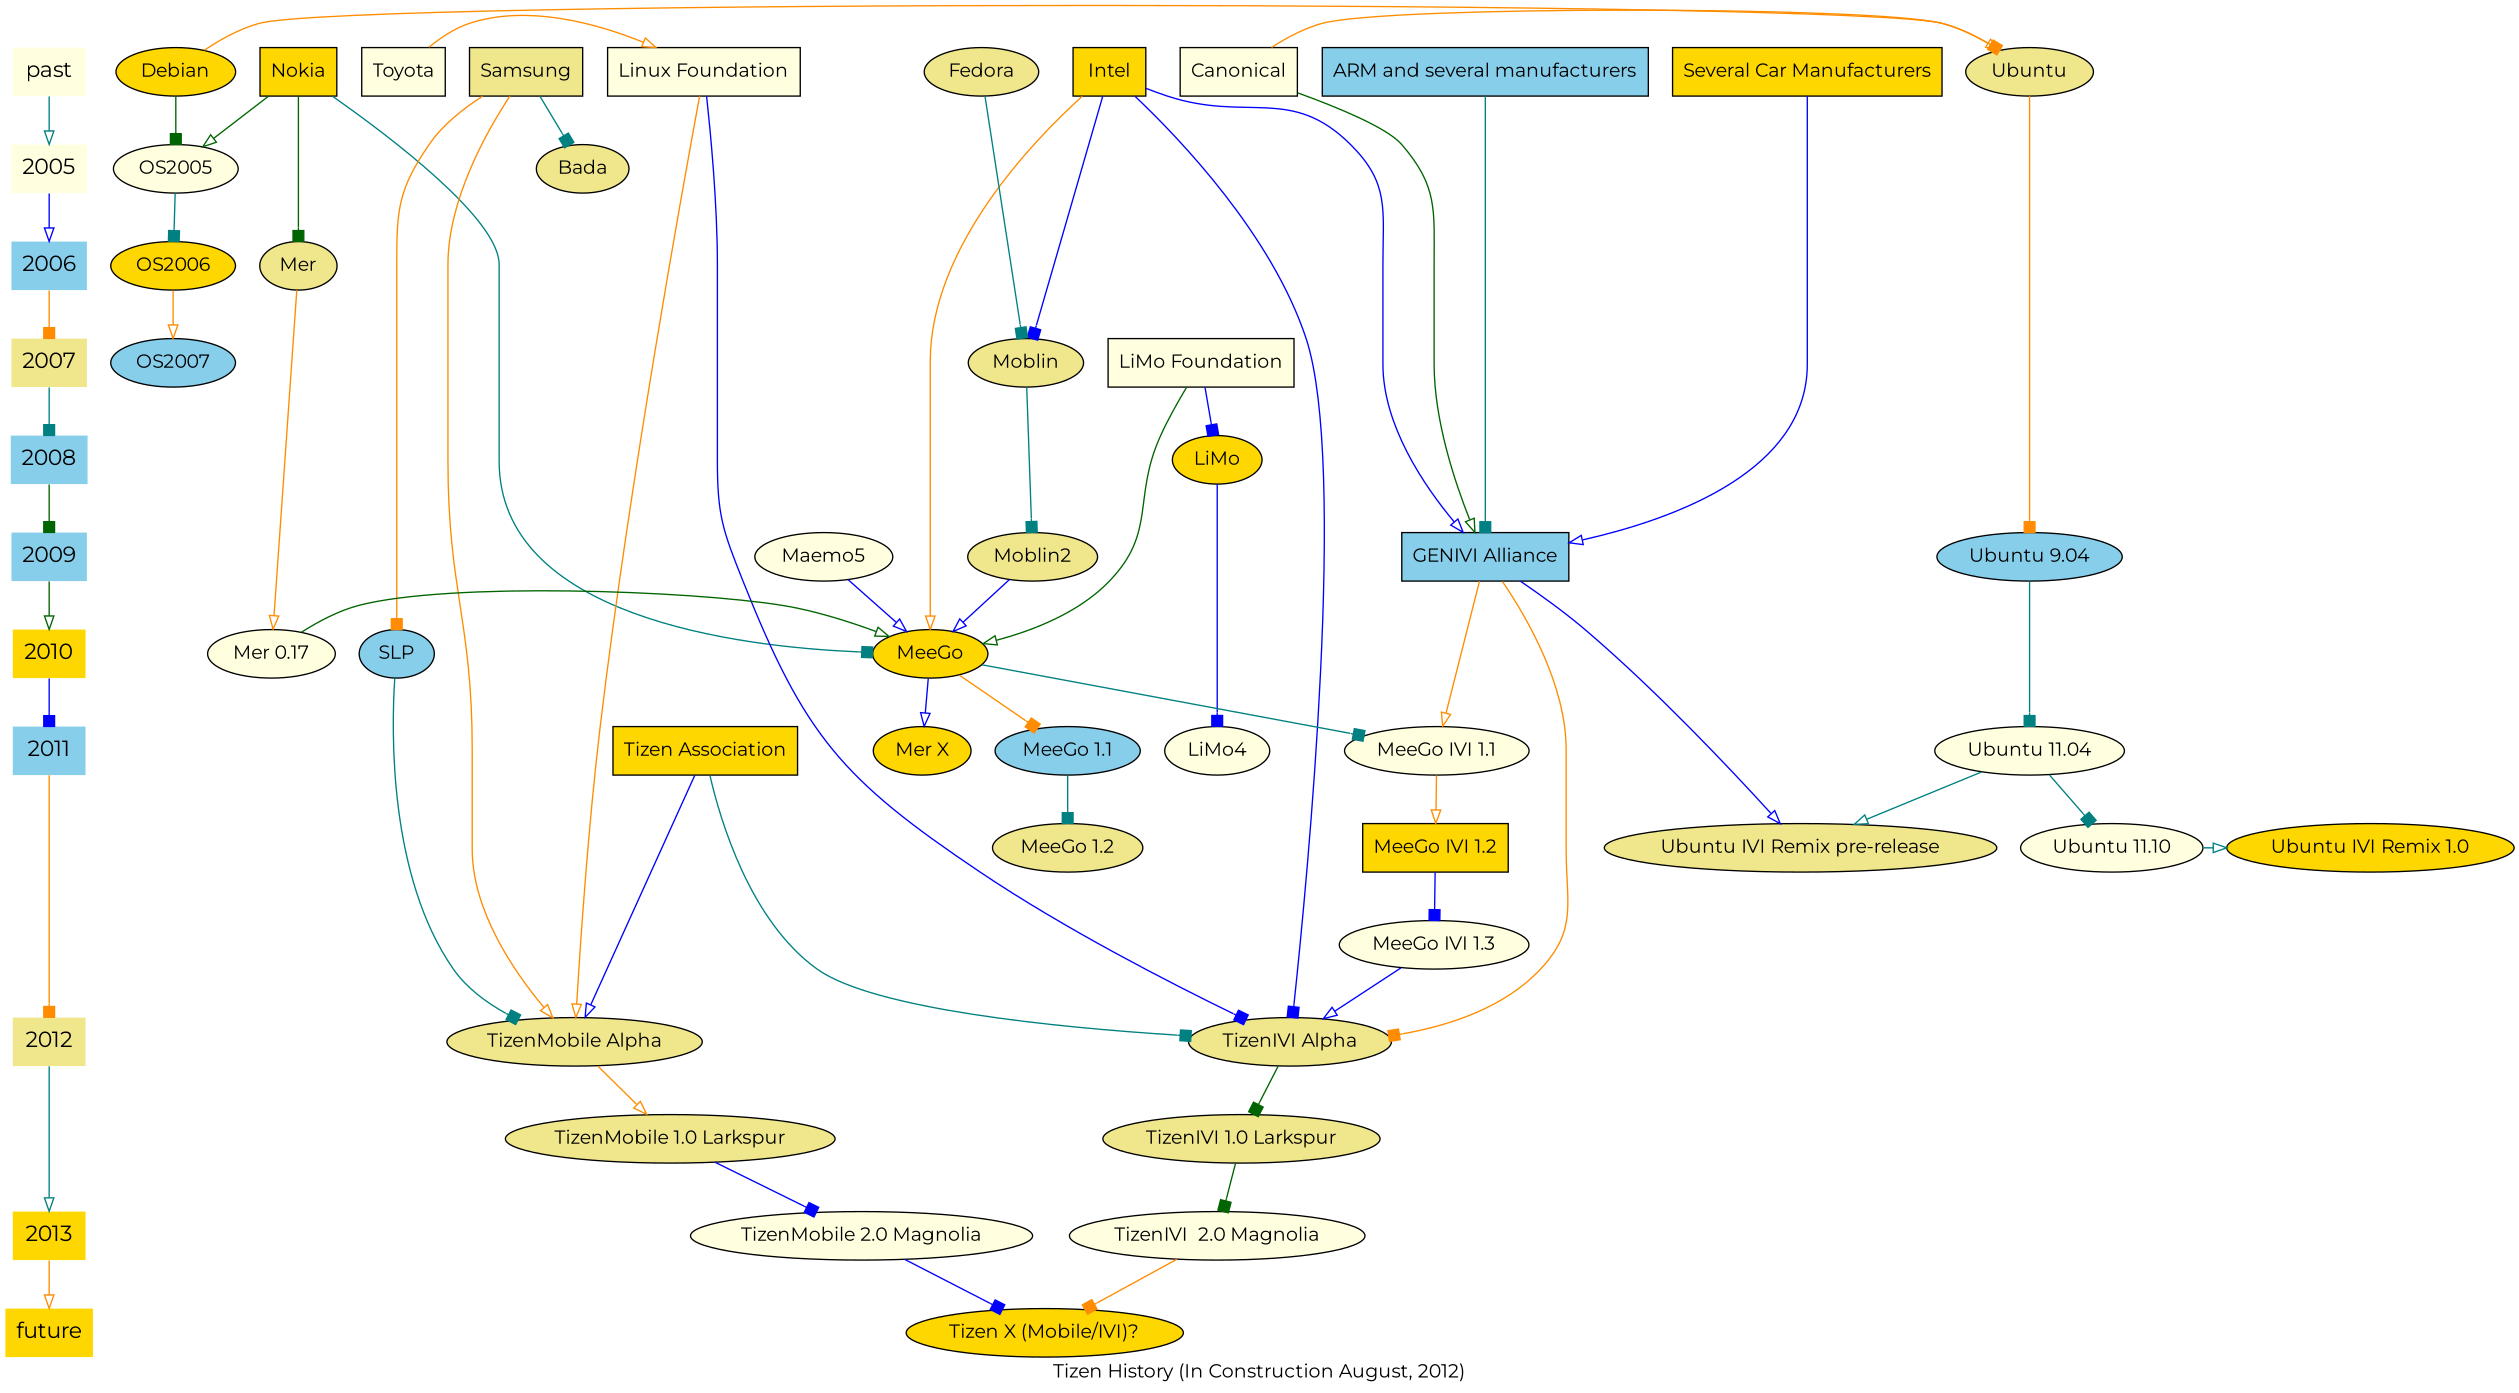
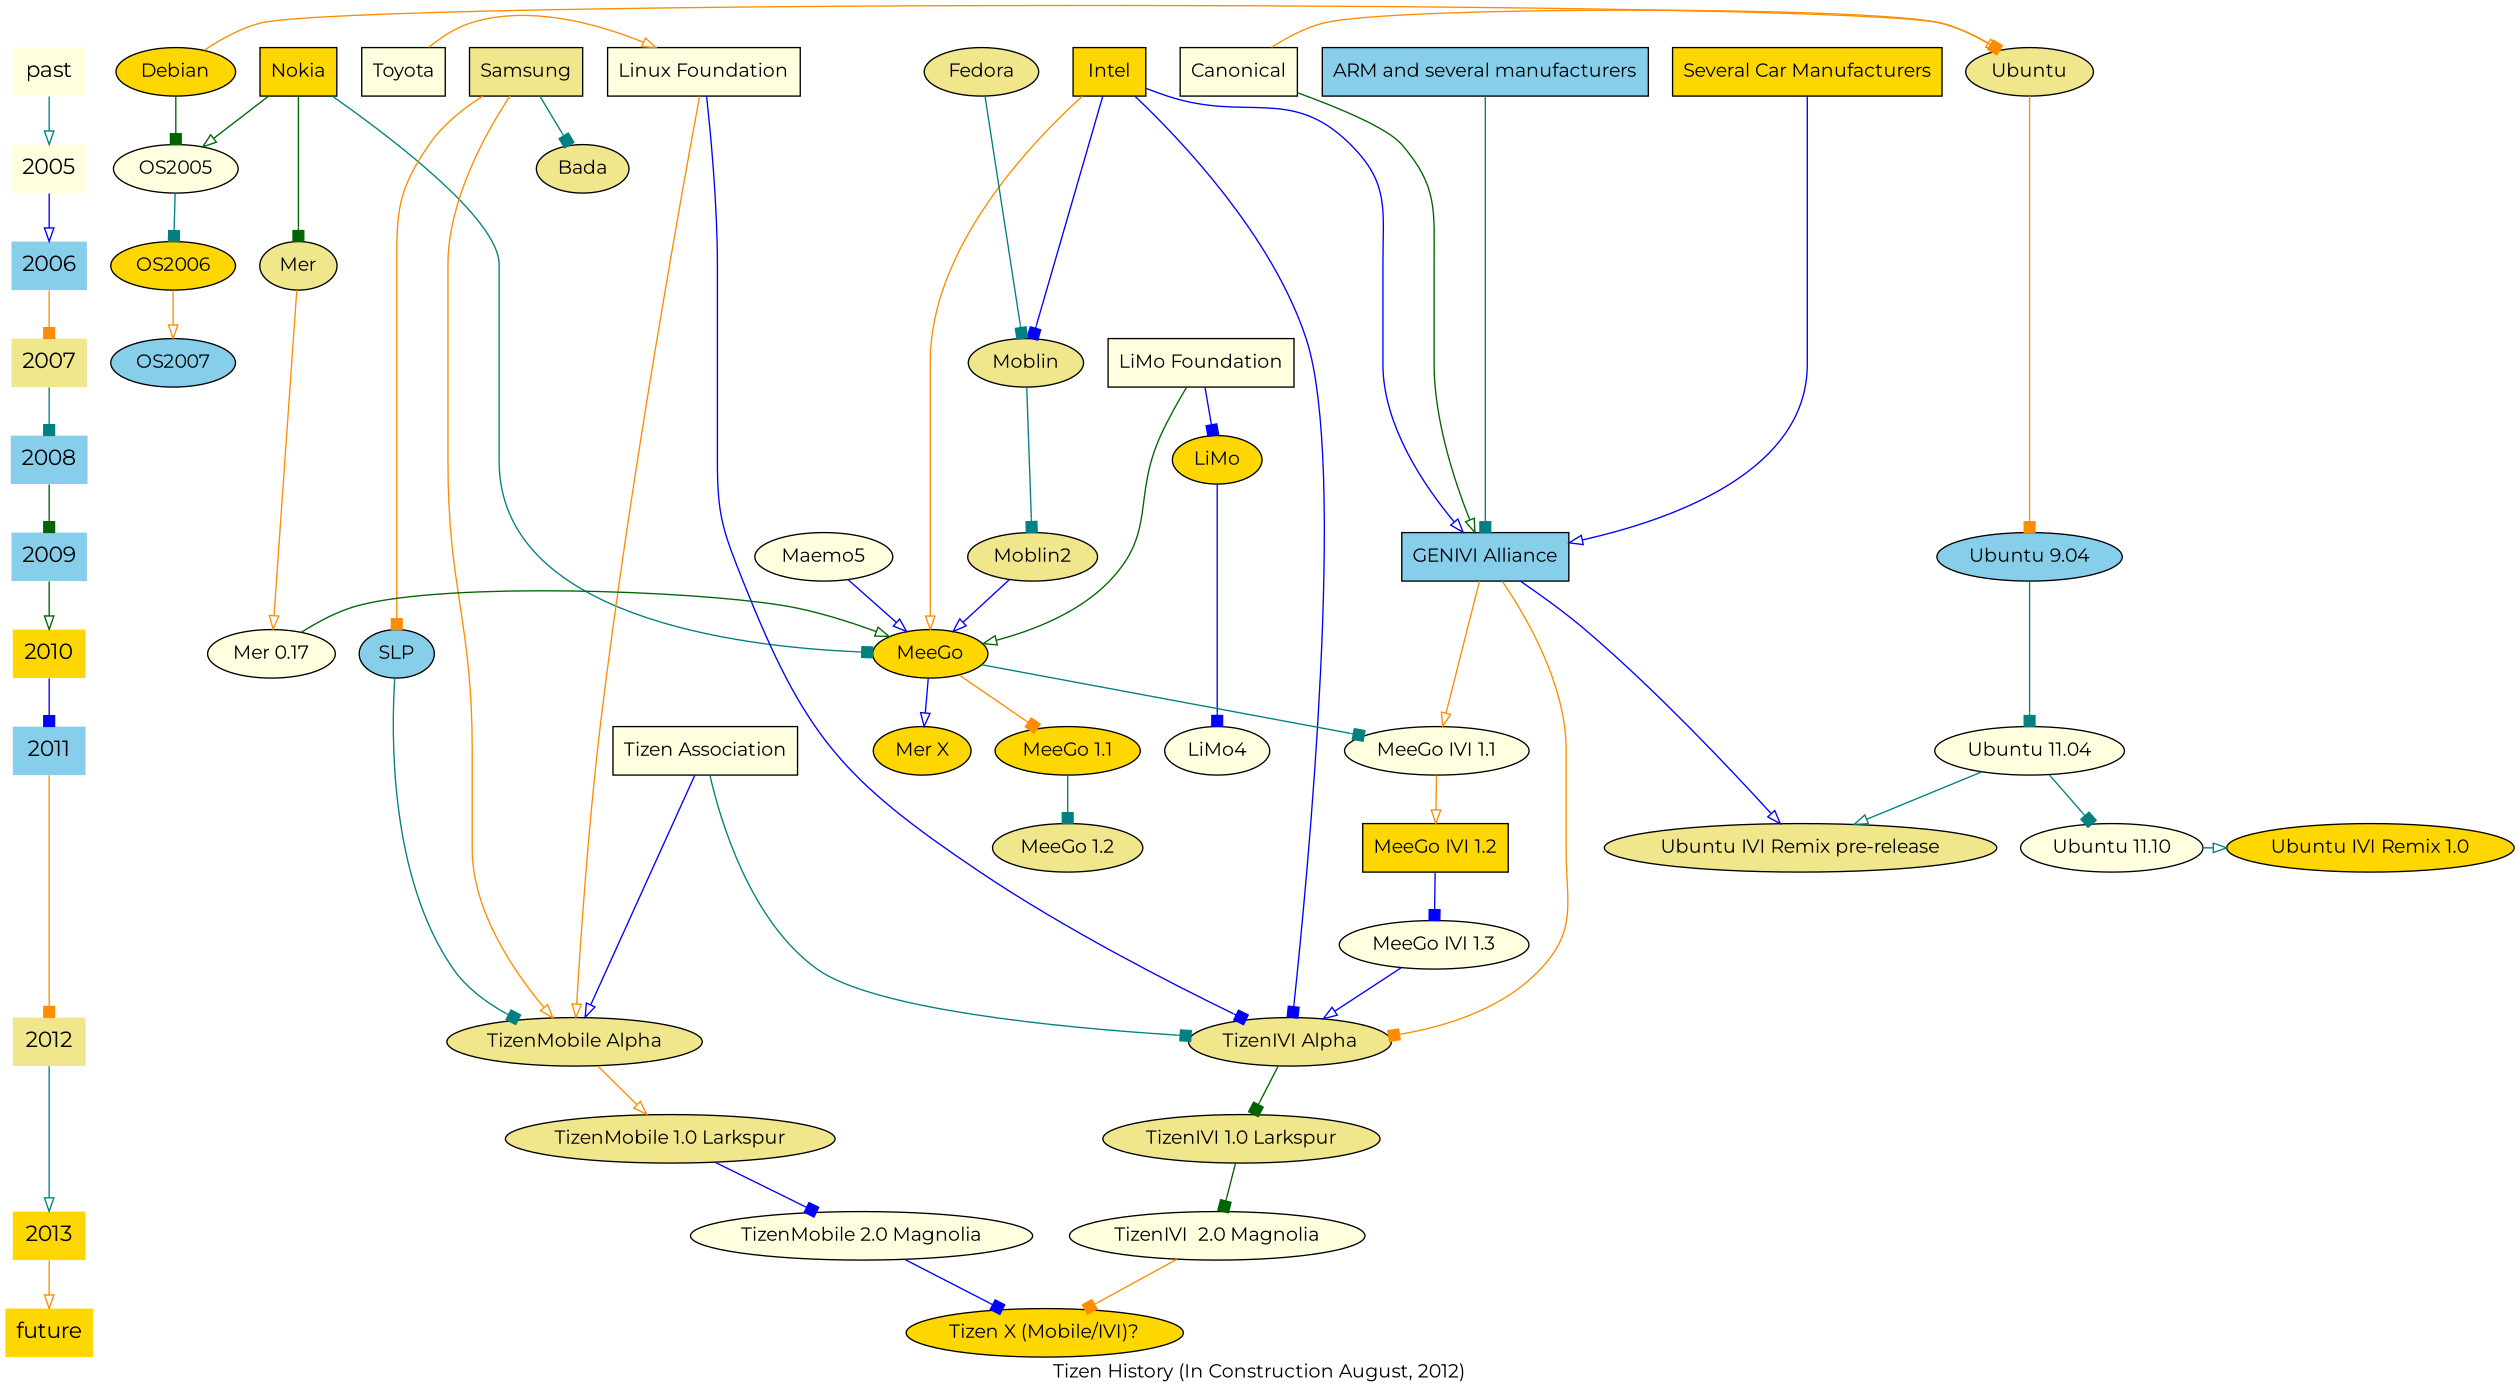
(705, 751) -> (705, 751)
(1068, 751) -> (1068, 751)
